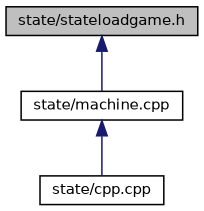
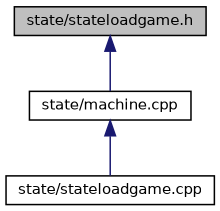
(102, 190) -> (110, 190)
